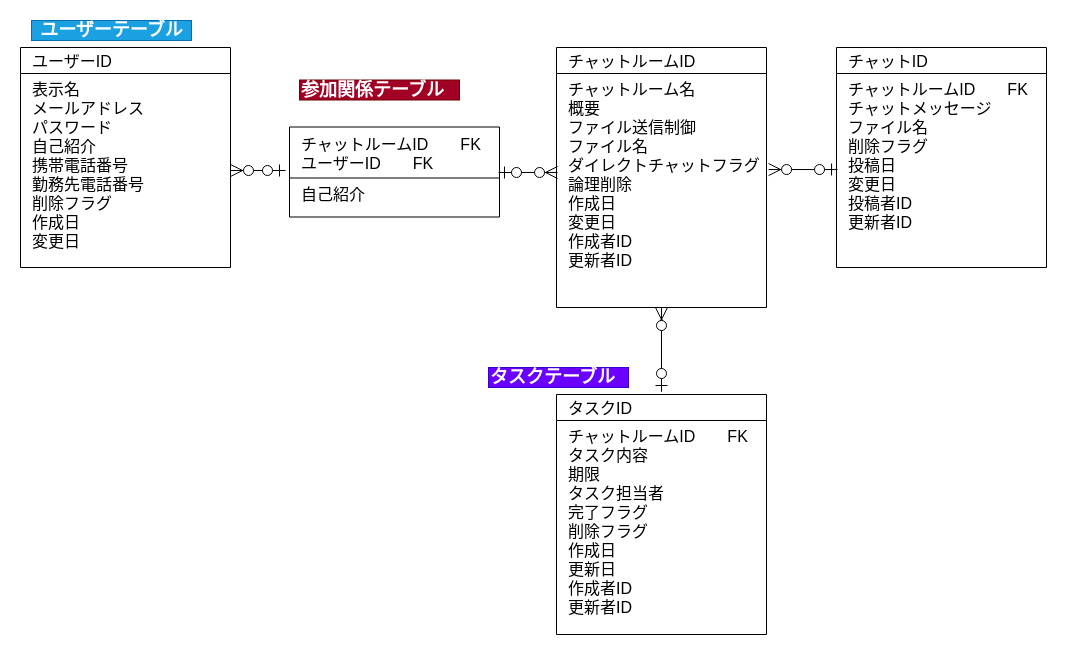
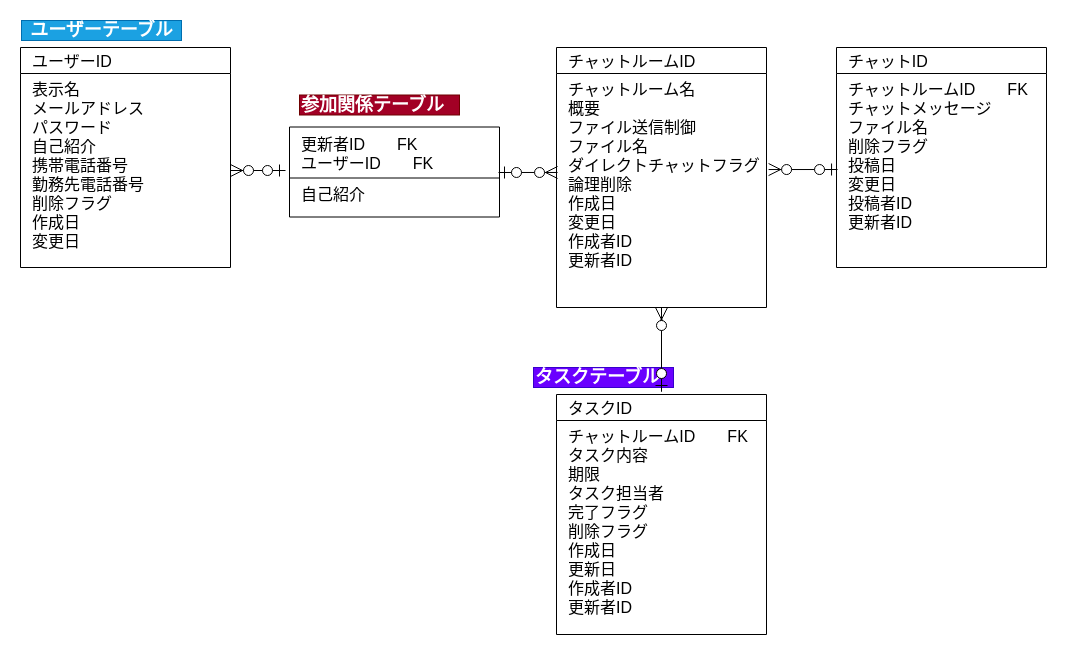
(112, 31) -> (102, 31)
(380, 90) -> (380, 105)
(391, 144) -> (359, 144)
(559, 378) -> (604, 378)
